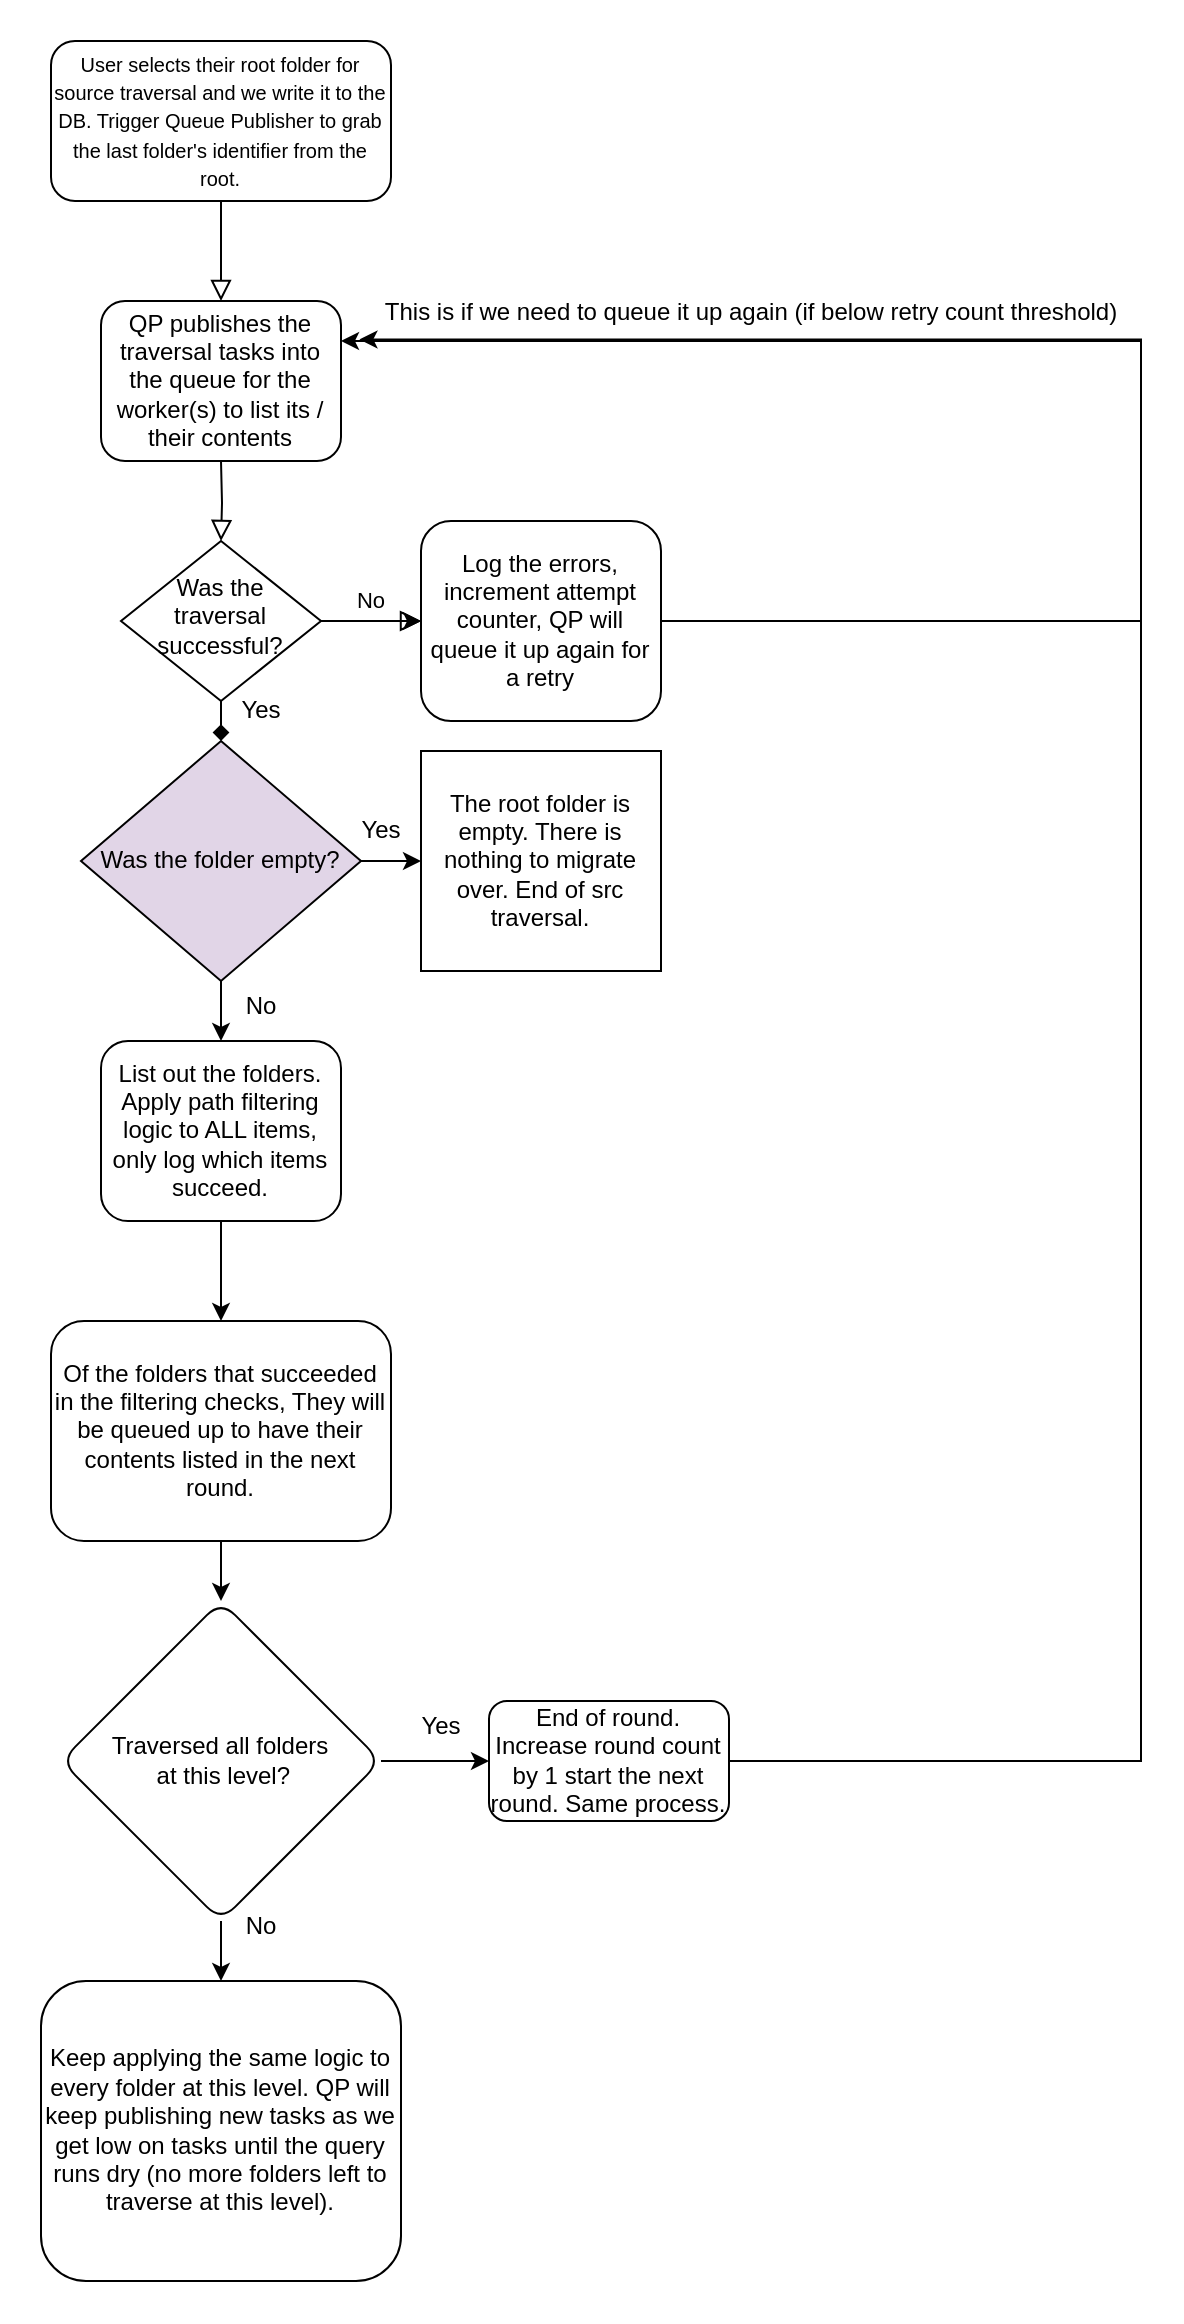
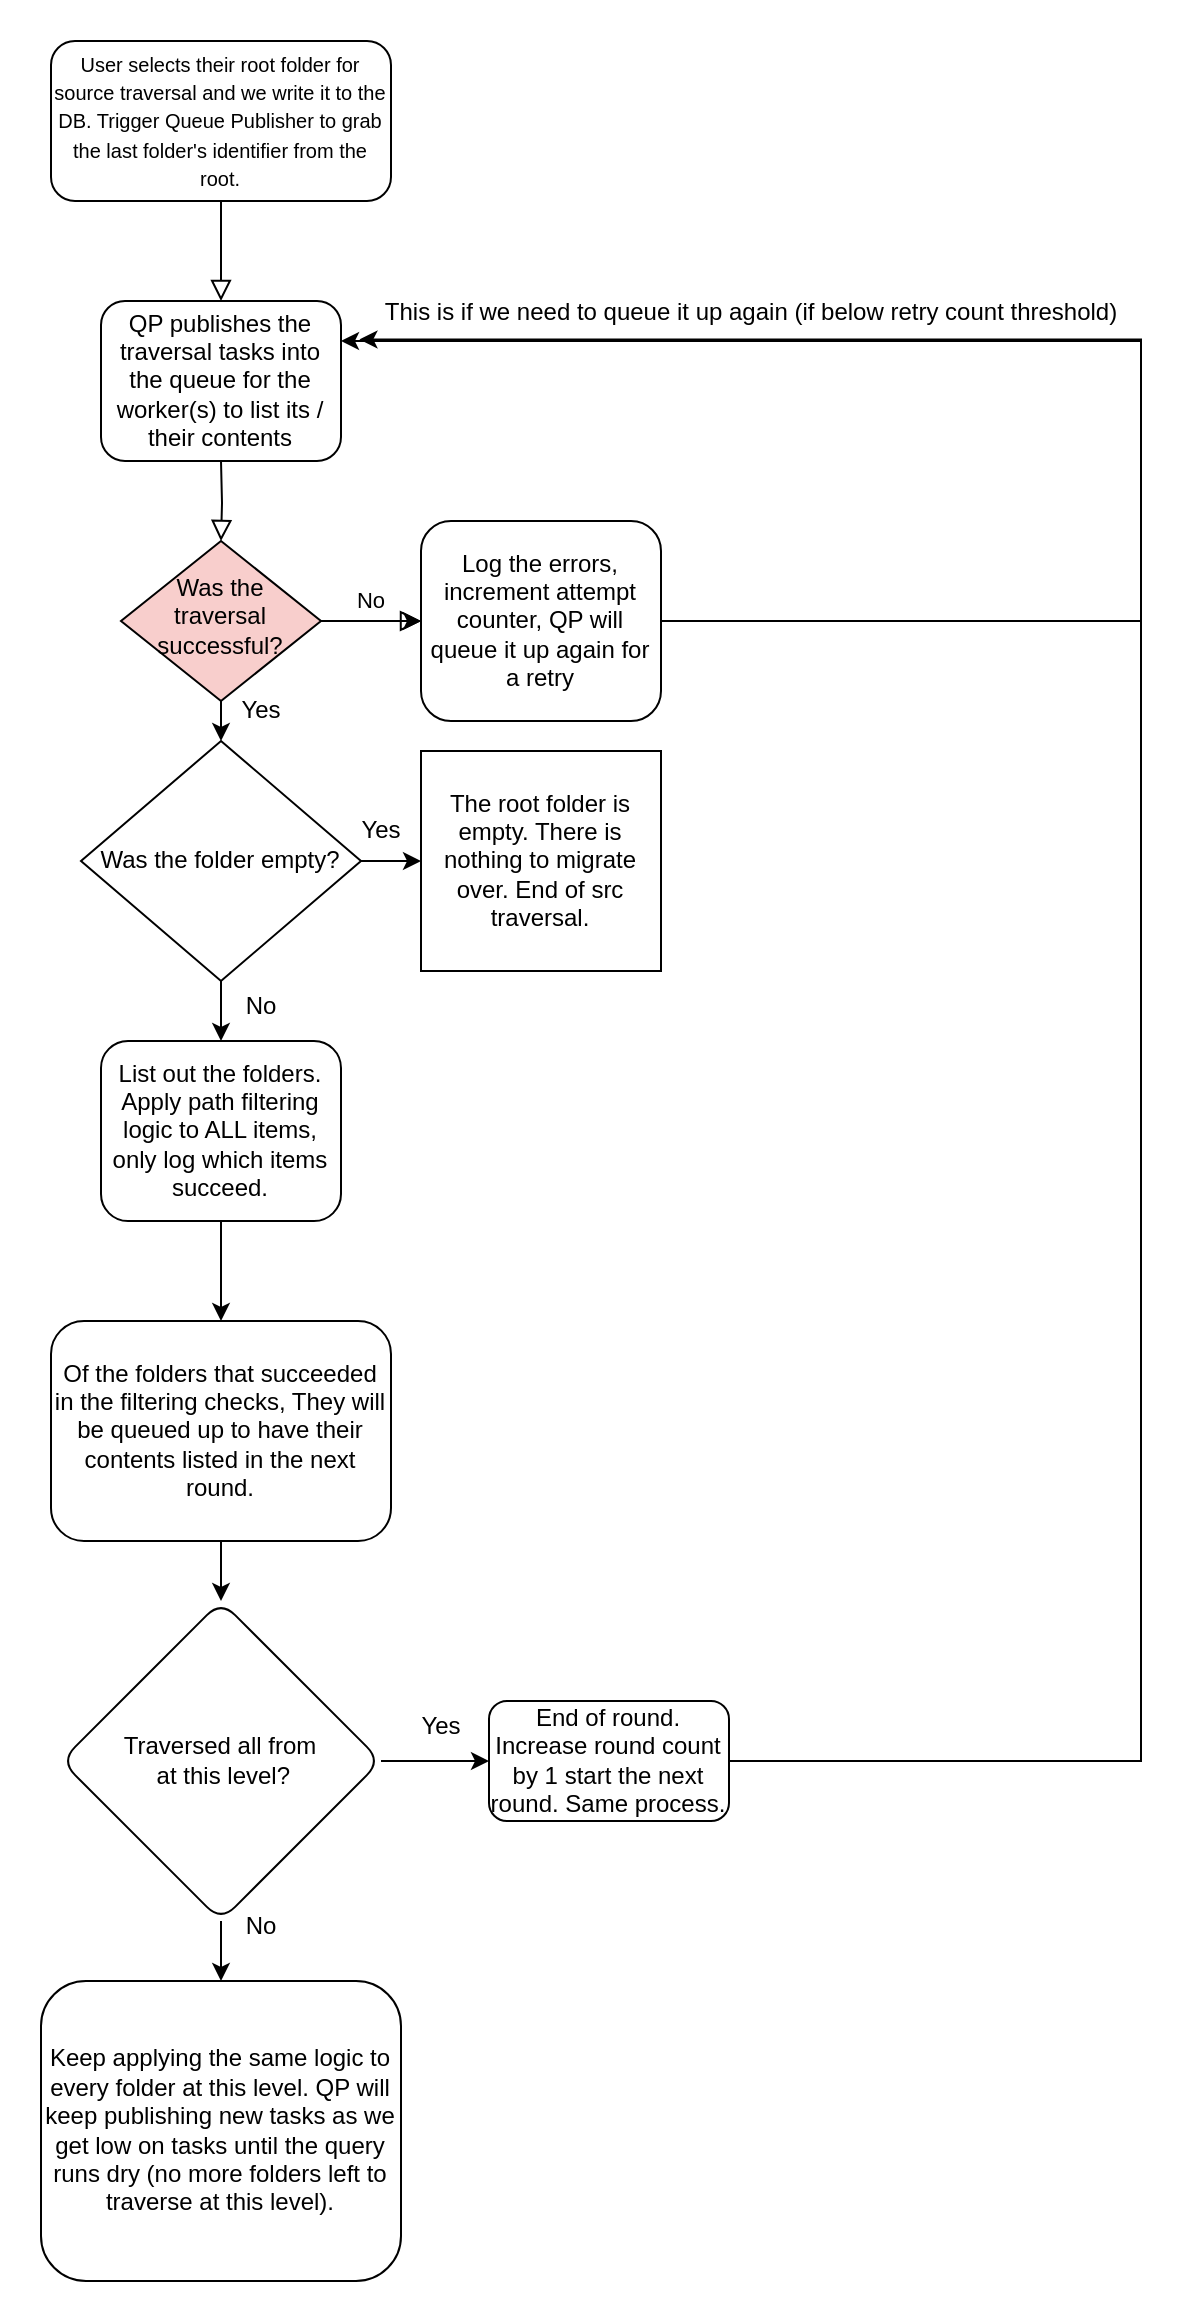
(221, 621) -> (221, 621)
(221, 725) -> (221, 726)
(221, 861) -> (221, 861)
(221, 1761) -> (221, 1761)
